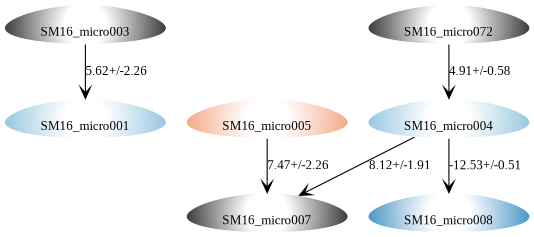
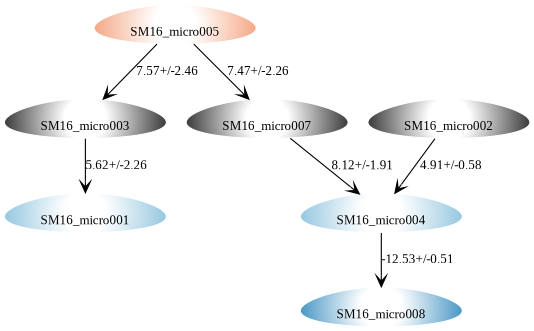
(449, 24) -> (449, 119)
none -> (134, 68)
(362, 164) -> (320, 163)
